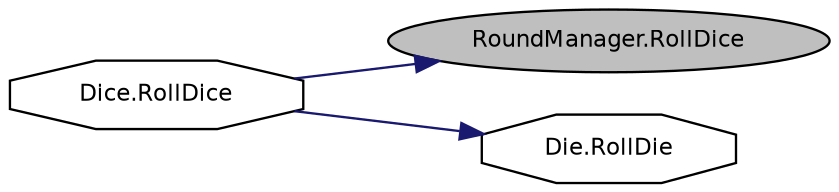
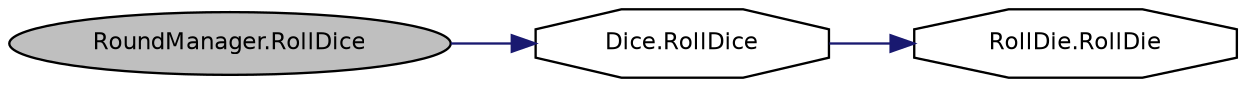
(355, 71) -> (481, 43)
(609, 149) -> (1076, 43)
